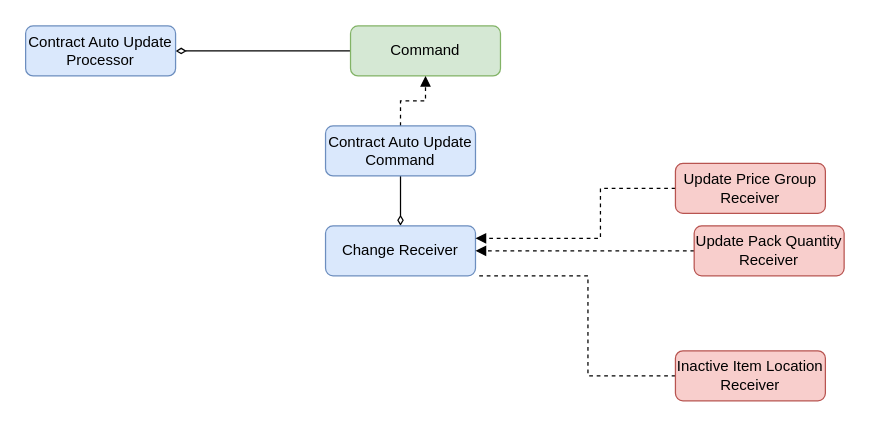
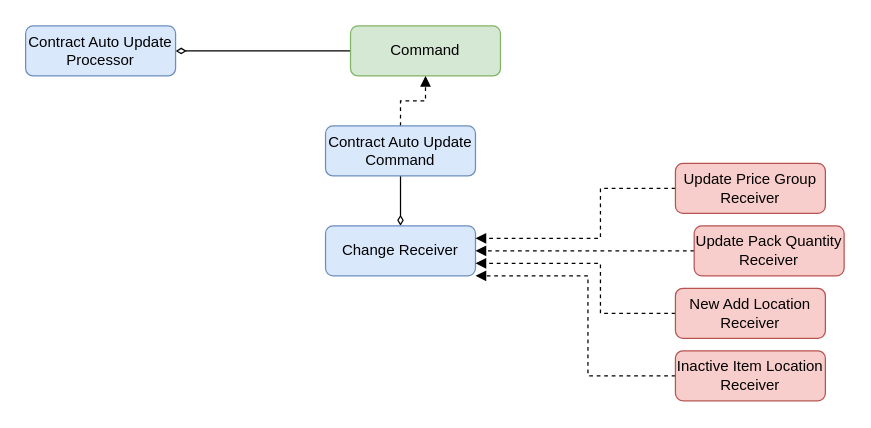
none -> (601, 269)
(482, 276) -> (487, 276)
none -> (751, 313)
